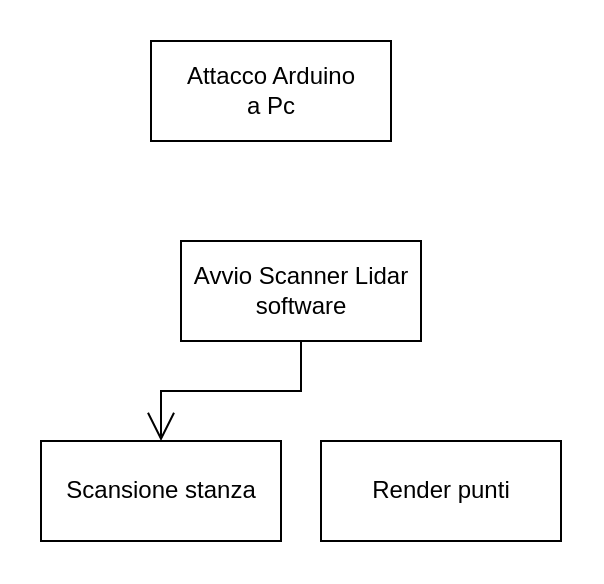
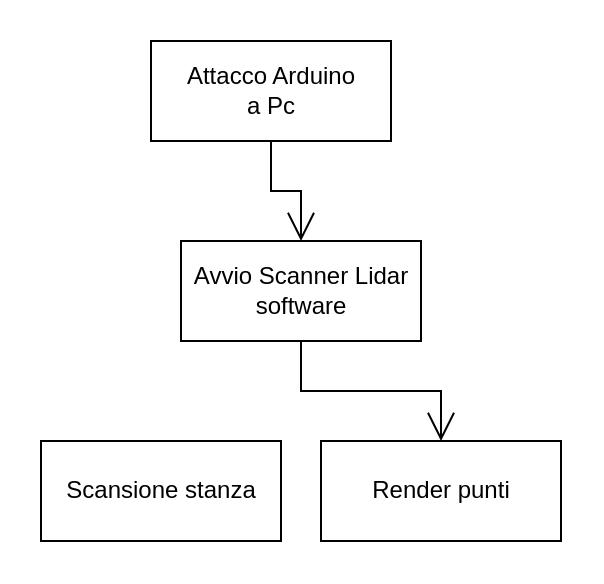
none -> (283, 191)
(207, 391) -> none
none -> (395, 391)
